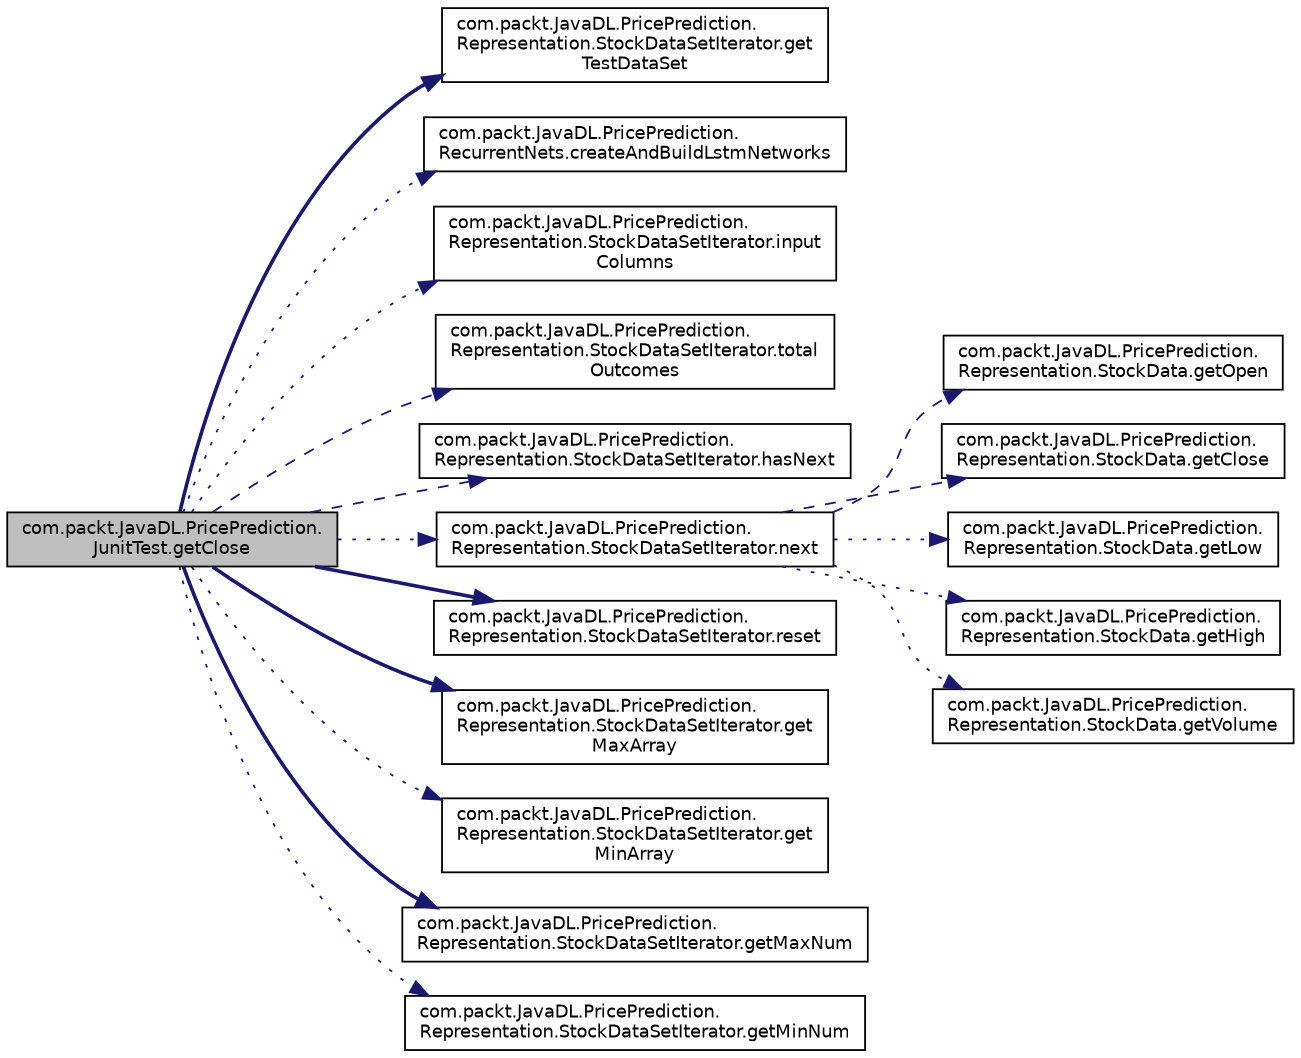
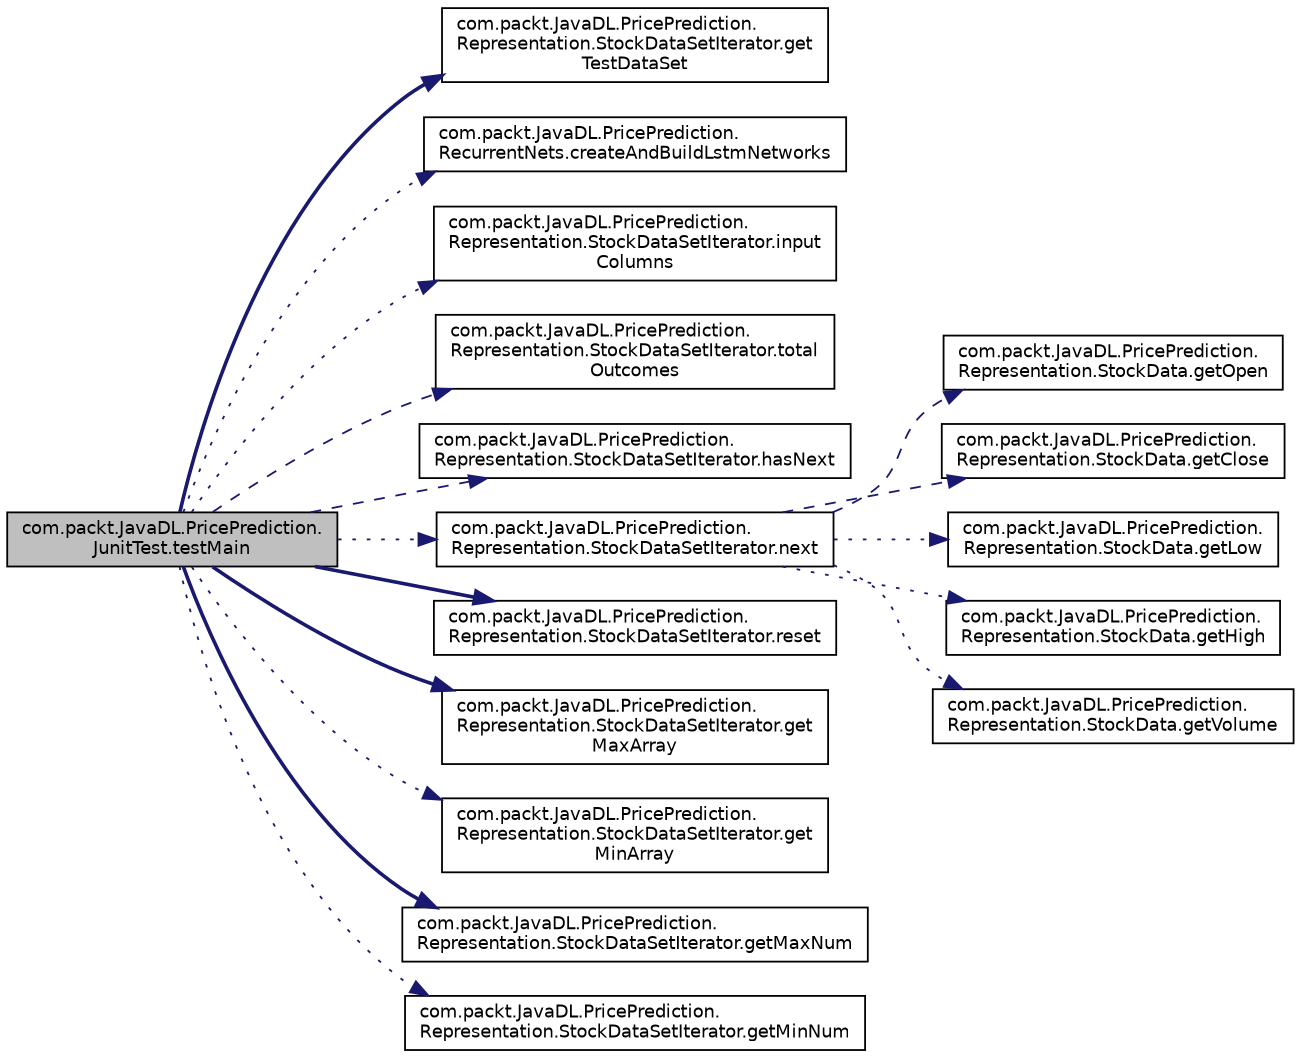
(172, 539) -> (172, 539)
